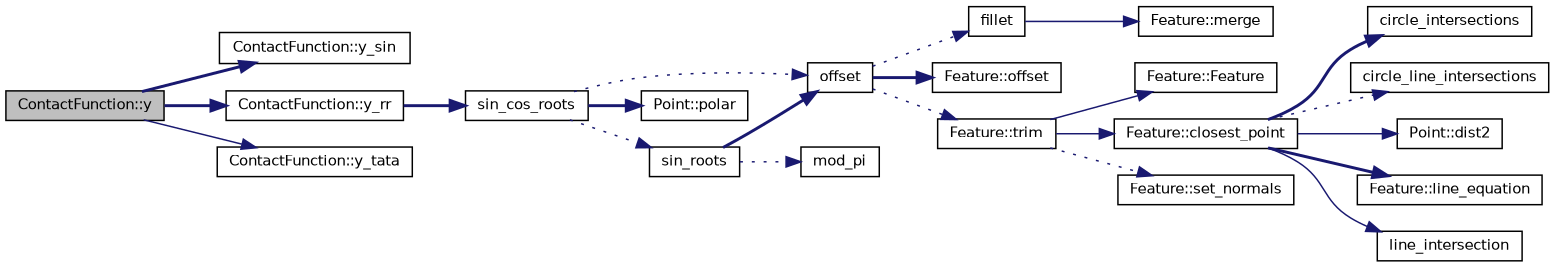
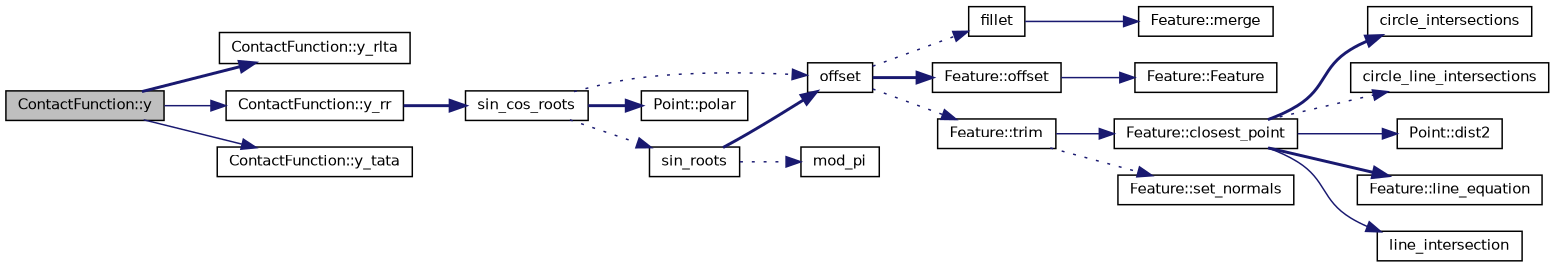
(315, 48) -> (315, 48)
(188, 106) -> (188, 106)
(1094, 108) -> (1090, 78)
